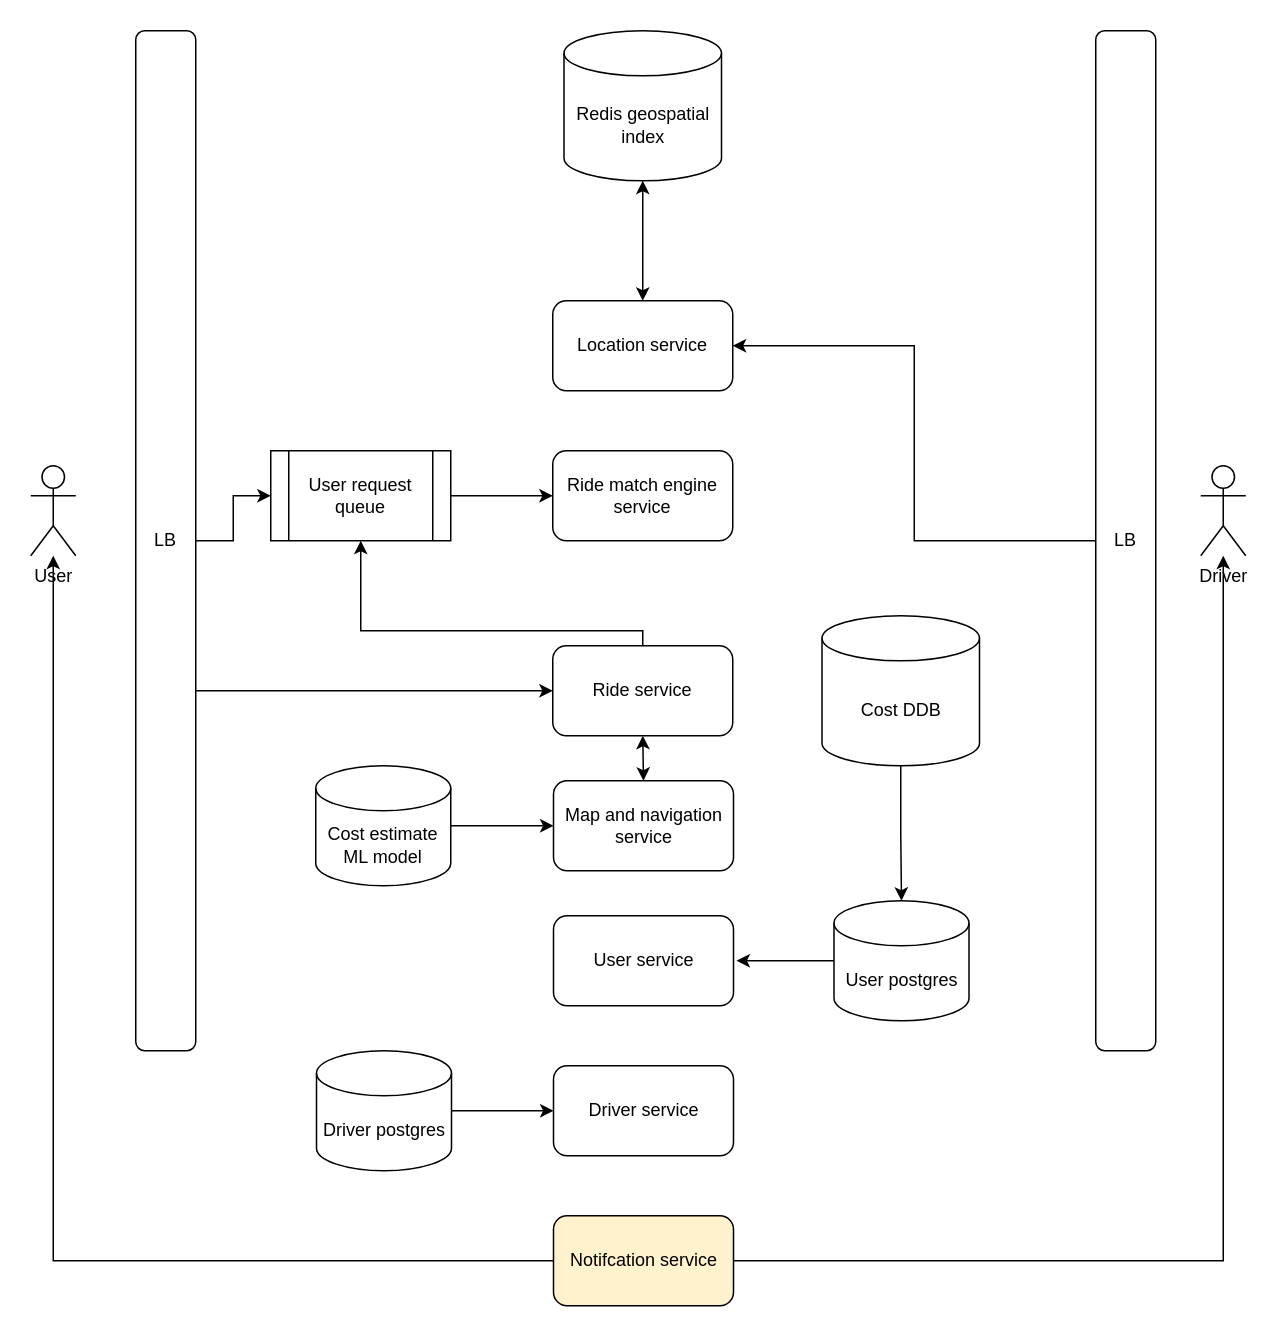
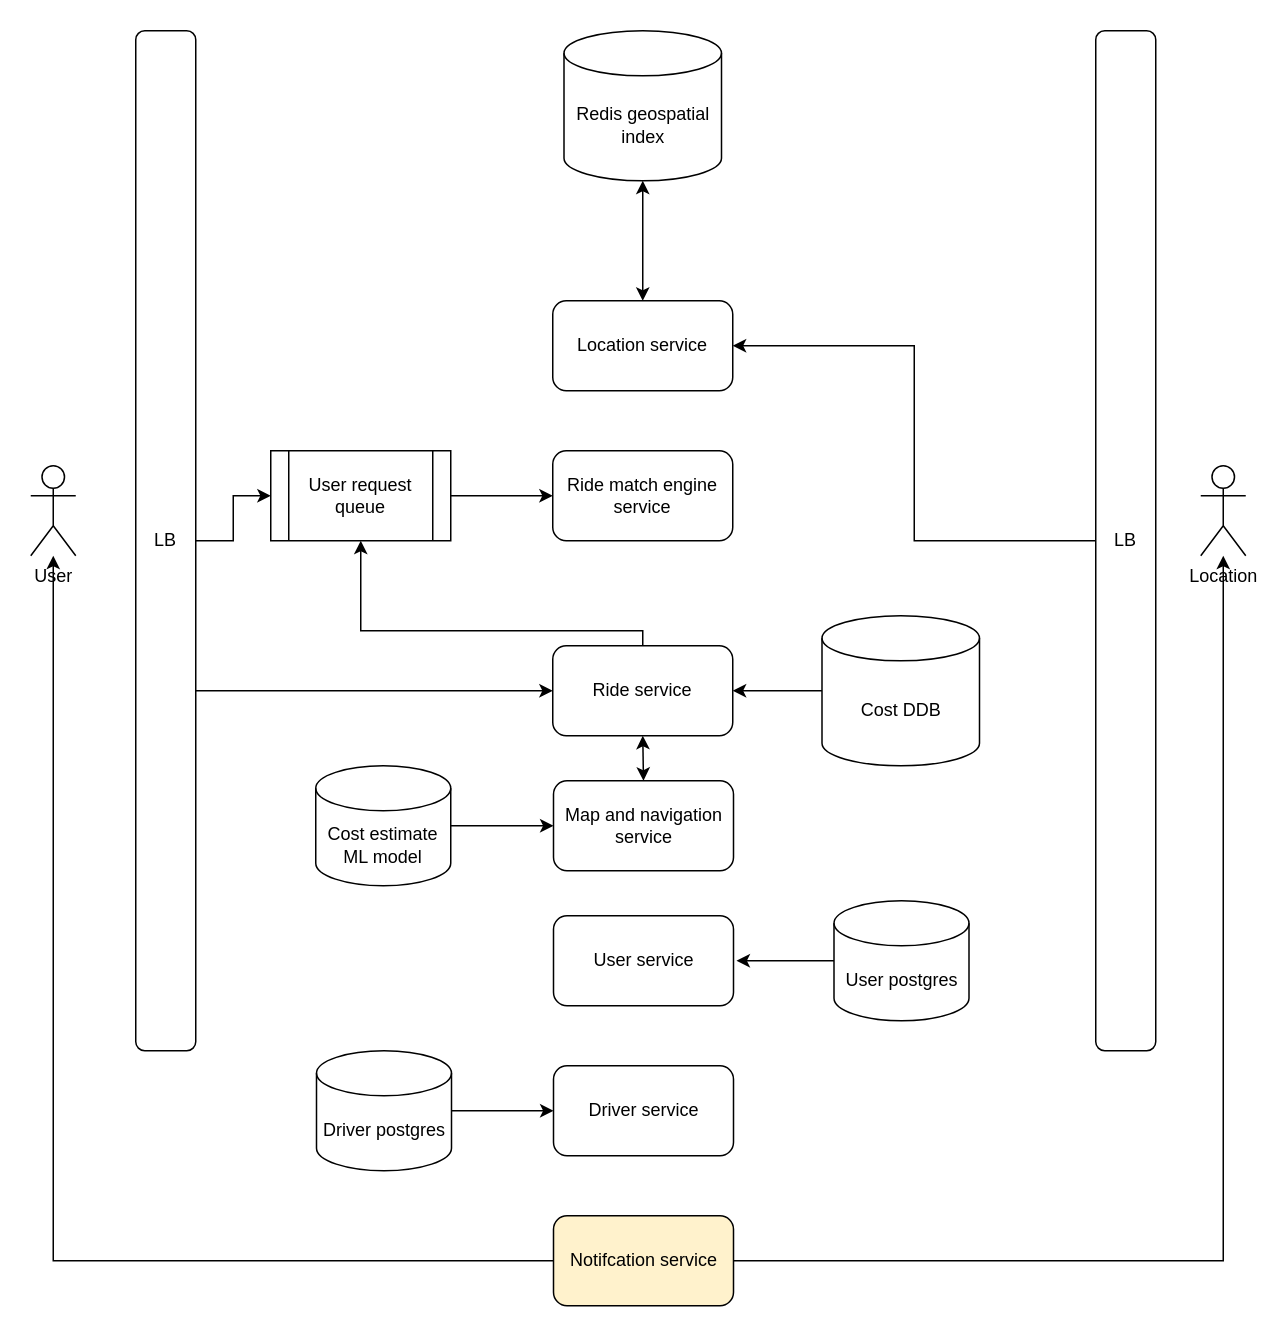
(1224, 577) -> (1224, 577)
(901, 828) -> (783, 691)
